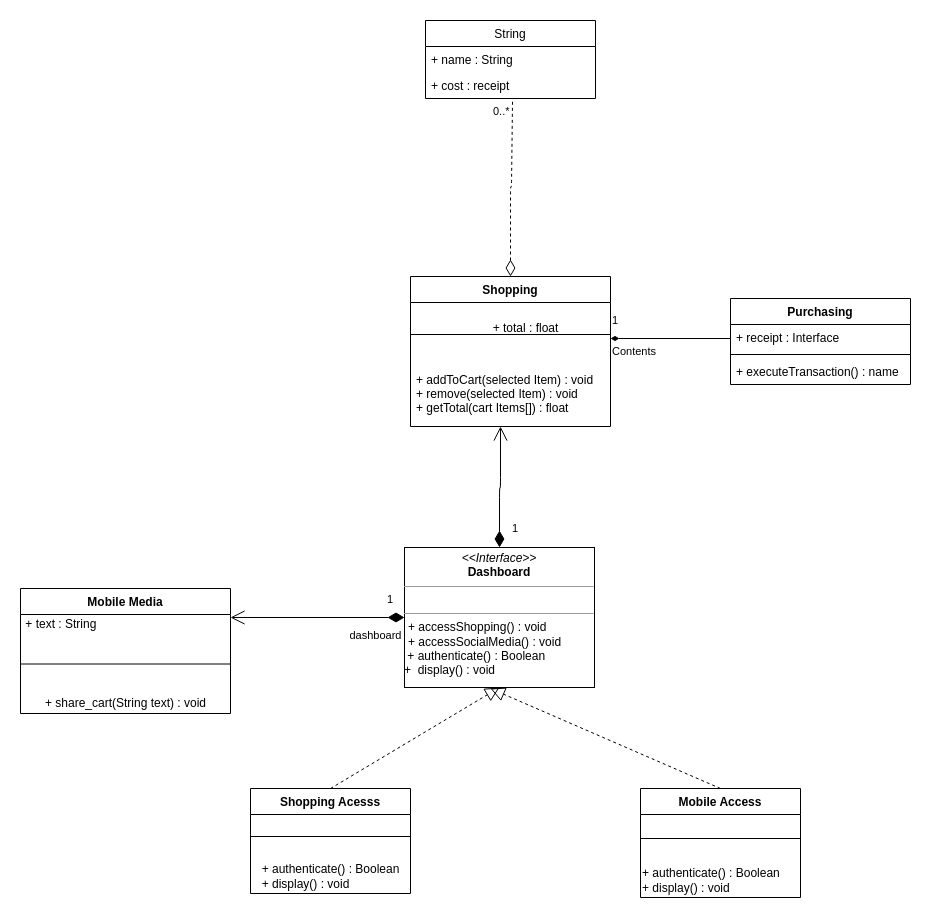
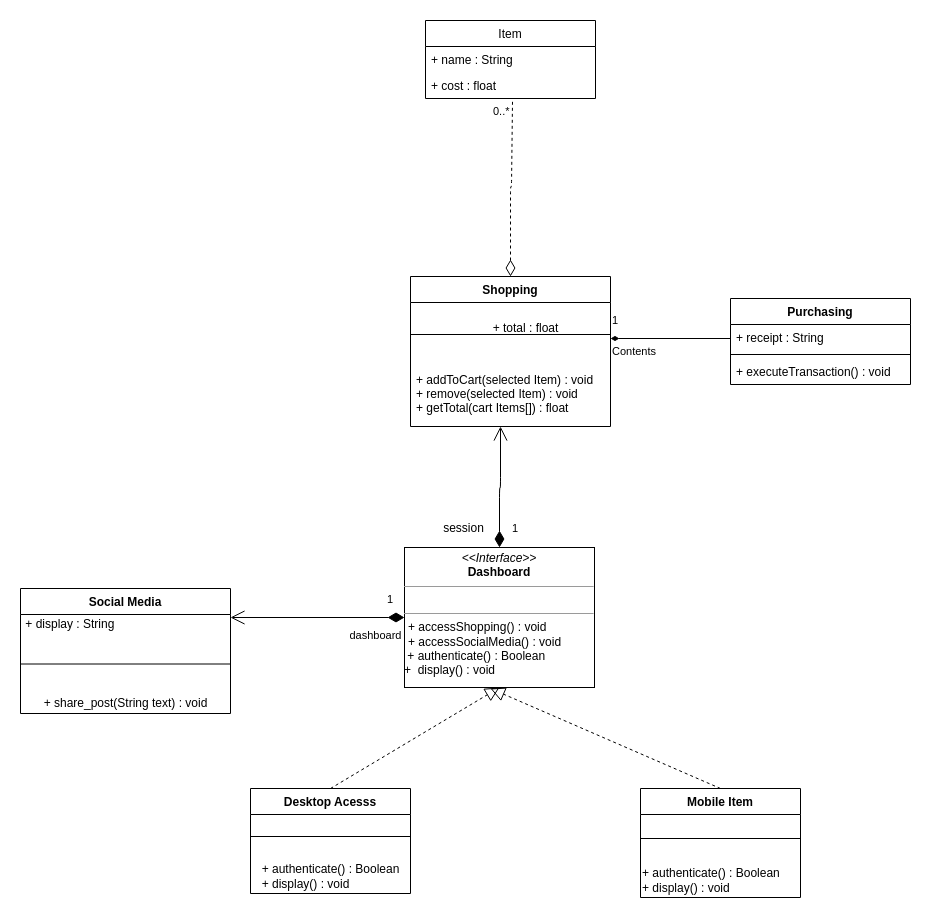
(510, 34) -> (510, 34)
(477, 86) -> (470, 86)
(799, 338) -> (787, 338)
(826, 372) -> (824, 372)
none -> (463, 529)
(125, 602) -> (125, 602)
(65, 625) -> (72, 625)
(126, 704) -> (126, 704)
(330, 802) -> (330, 802)
(720, 802) -> (720, 802)
